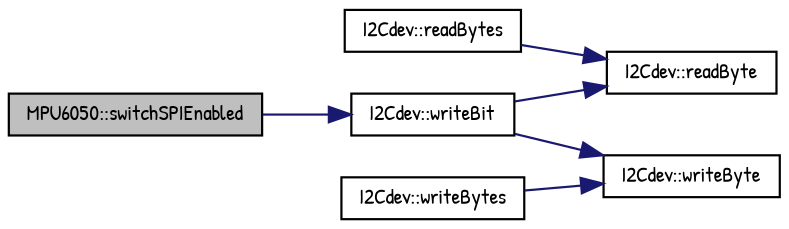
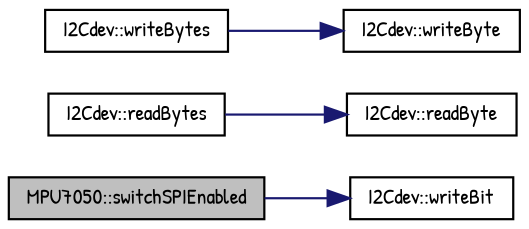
(550, 96) -> none
(135, 115) -> (137, 198)
(548, 142) -> none
